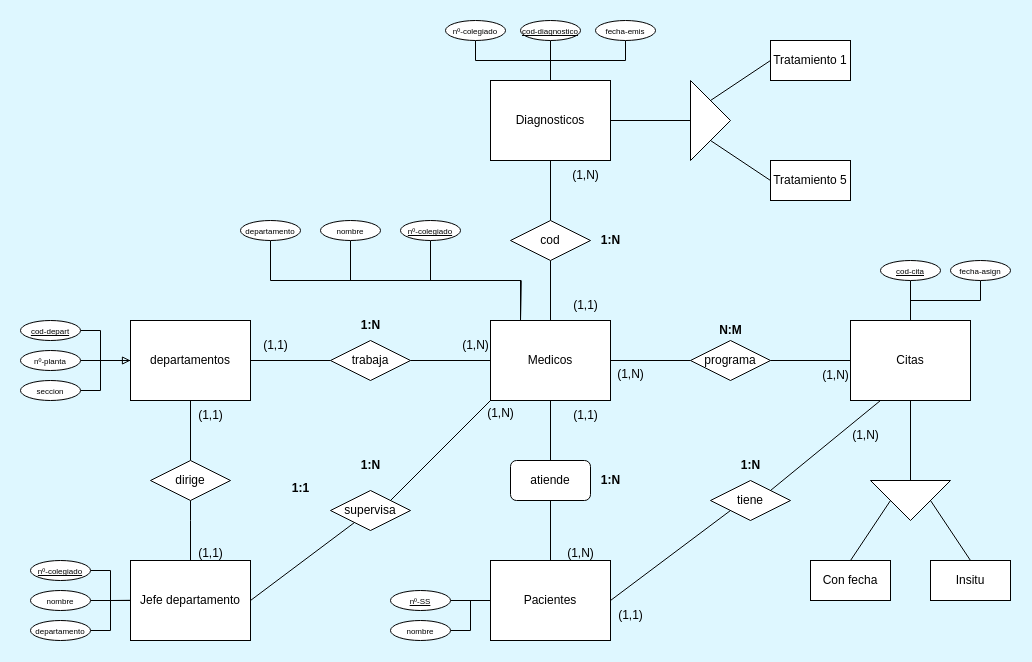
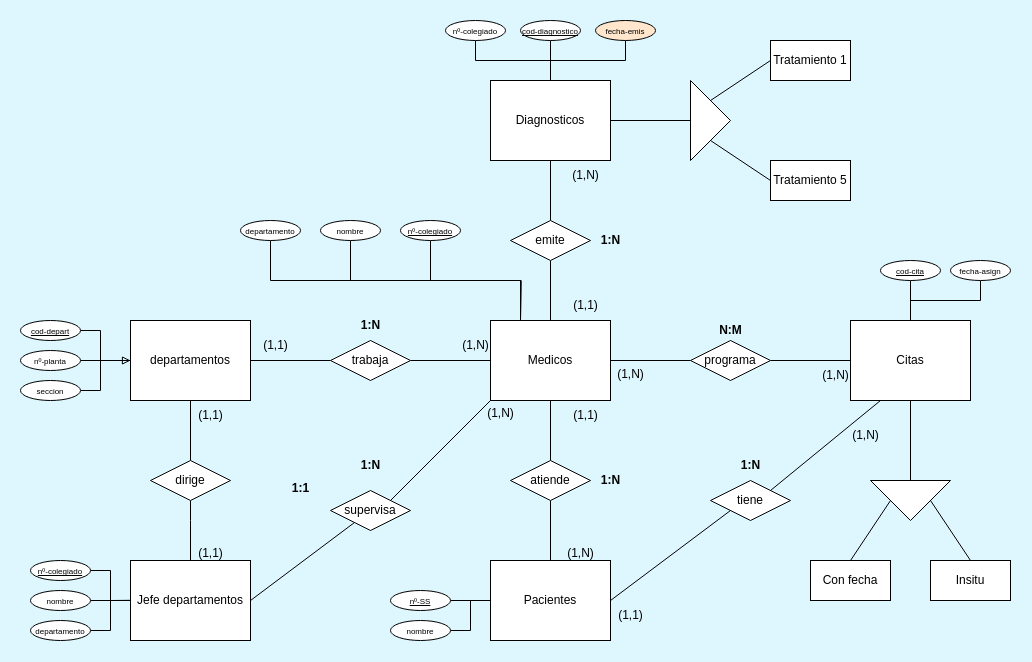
(626, 31) -> (626, 31)
(551, 241) -> (551, 241)
(551, 481) -> (551, 481)
(191, 601) -> (191, 601)
